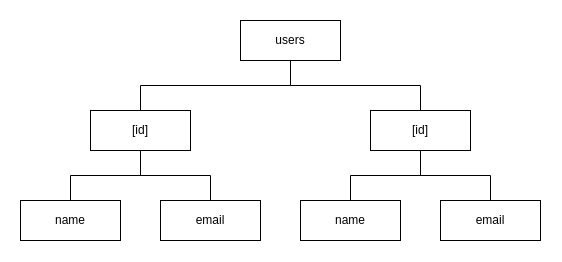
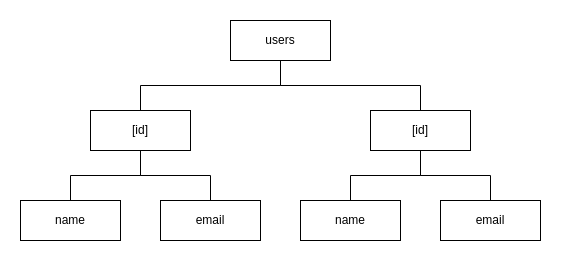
(291, 41) -> (281, 41)
